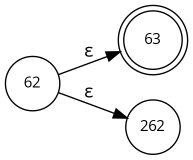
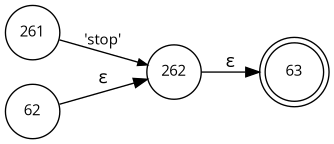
none -> (33, 33)
(83, 66) -> (223, 72)
